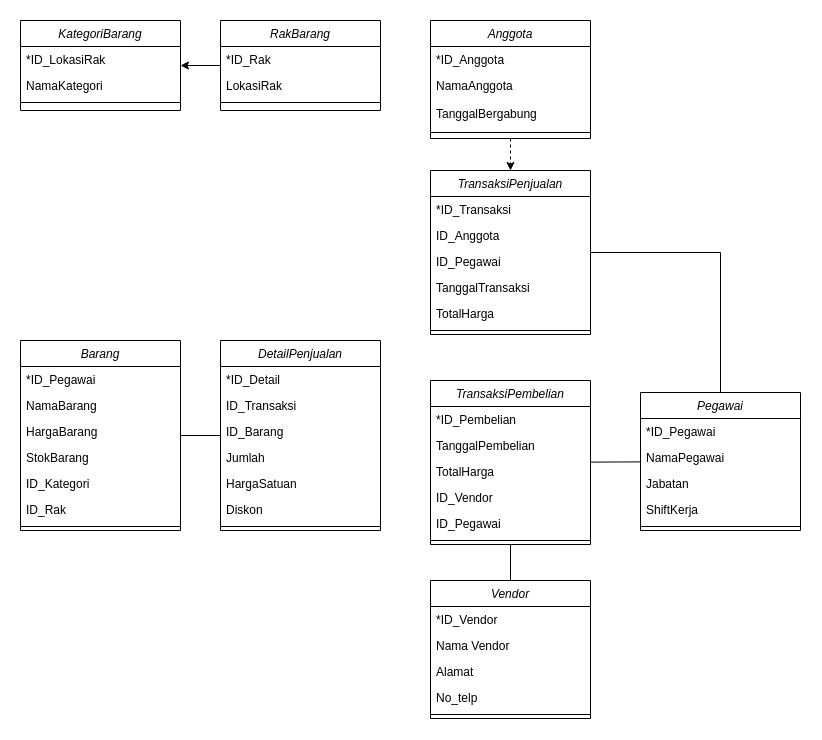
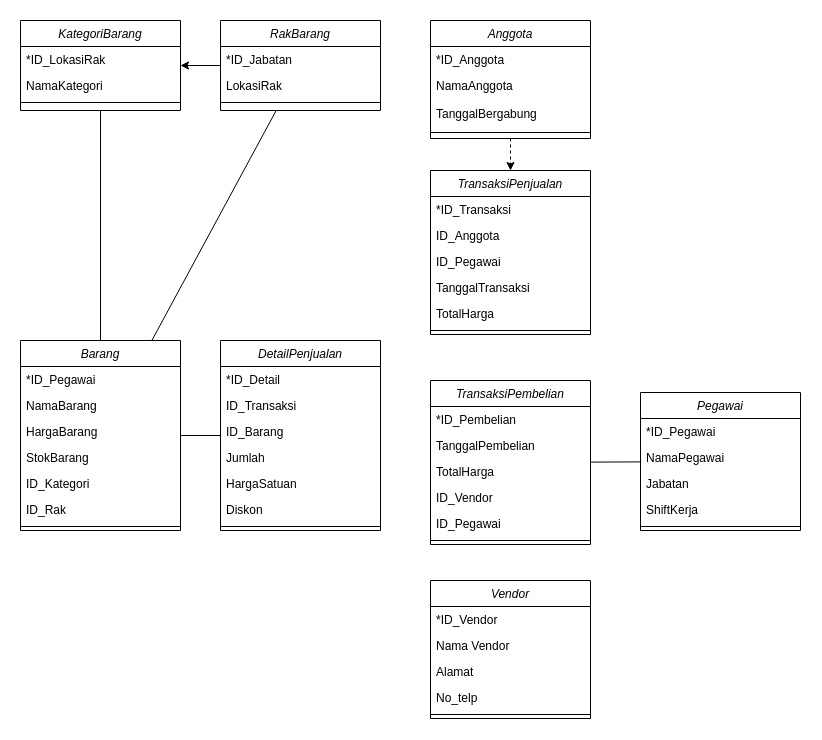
(250, 60) -> (263, 60)
none -> (101, 227)
none -> (213, 227)
(721, 259) -> none
(511, 564) -> none
